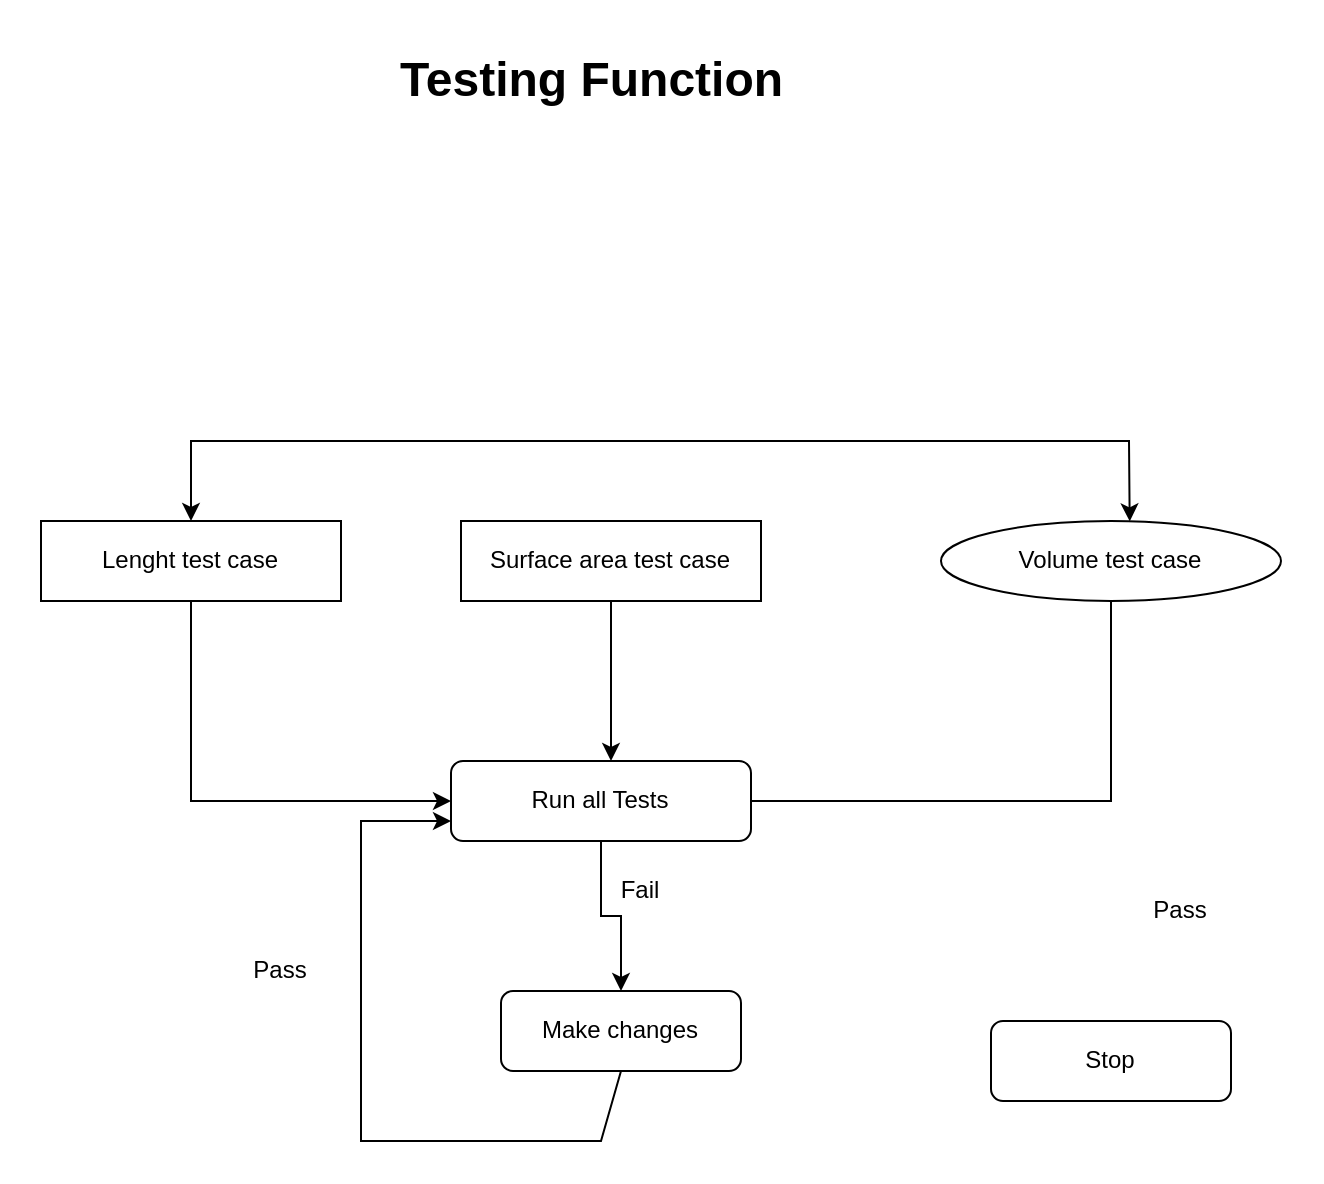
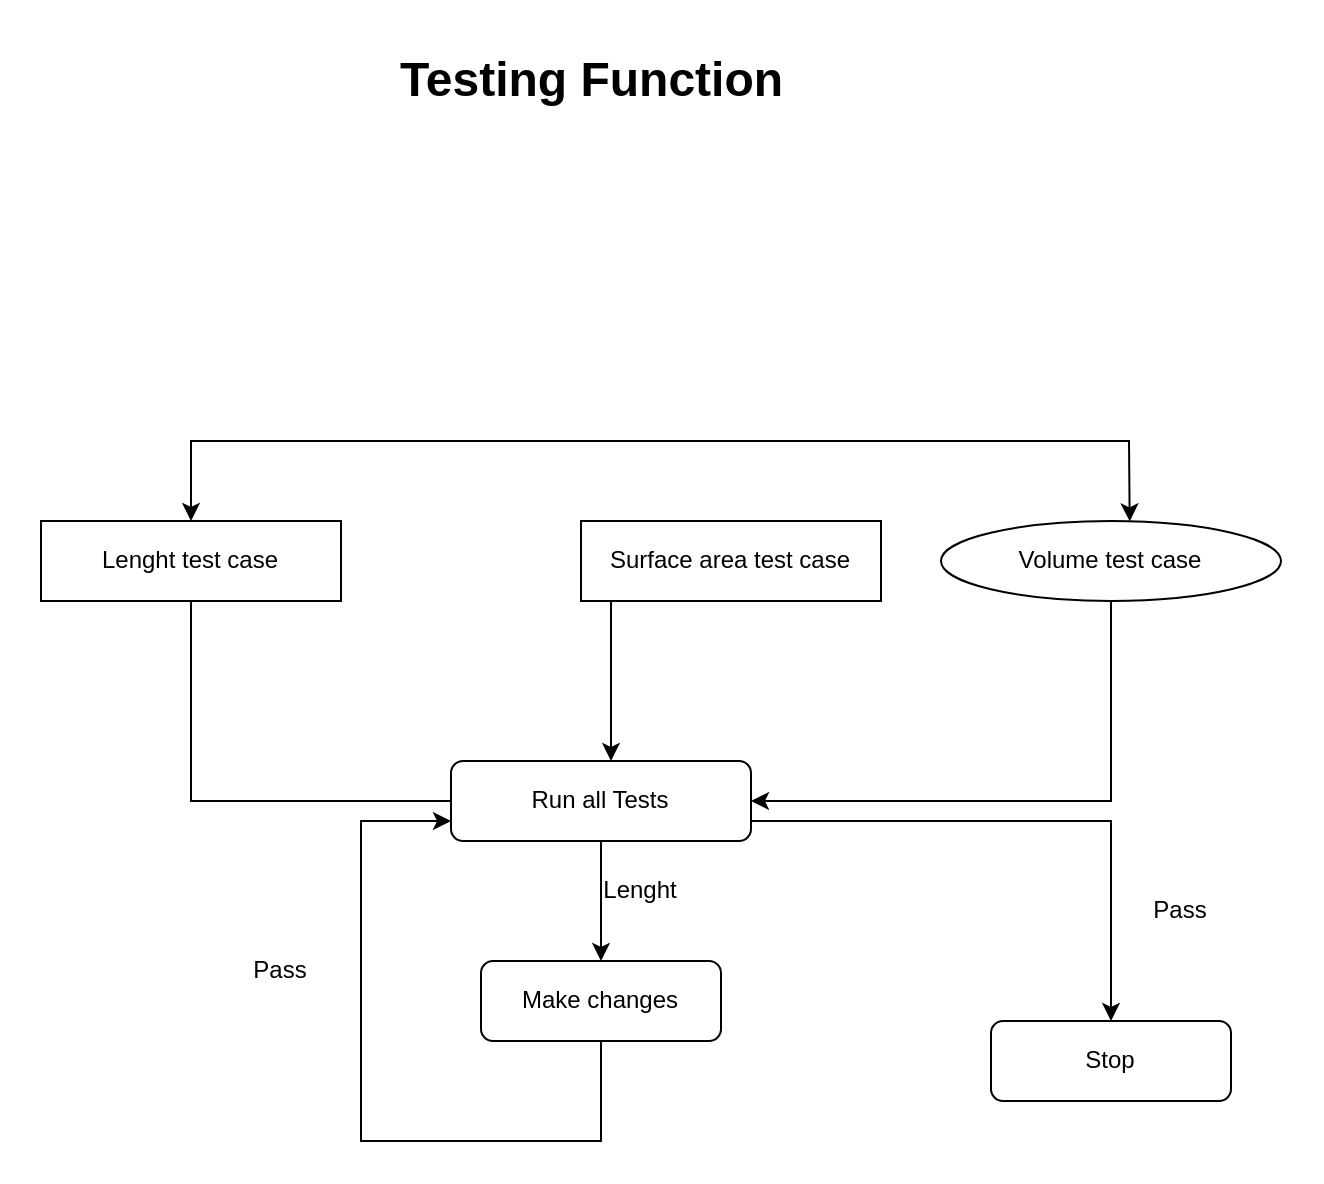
(611, 561) -> (731, 561)
(436, 801) -> (441, 801)
(760, 801) -> (766, 801)
none -> (1024, 821)
(641, 891) -> (641, 891)
(621, 1031) -> (601, 1001)
